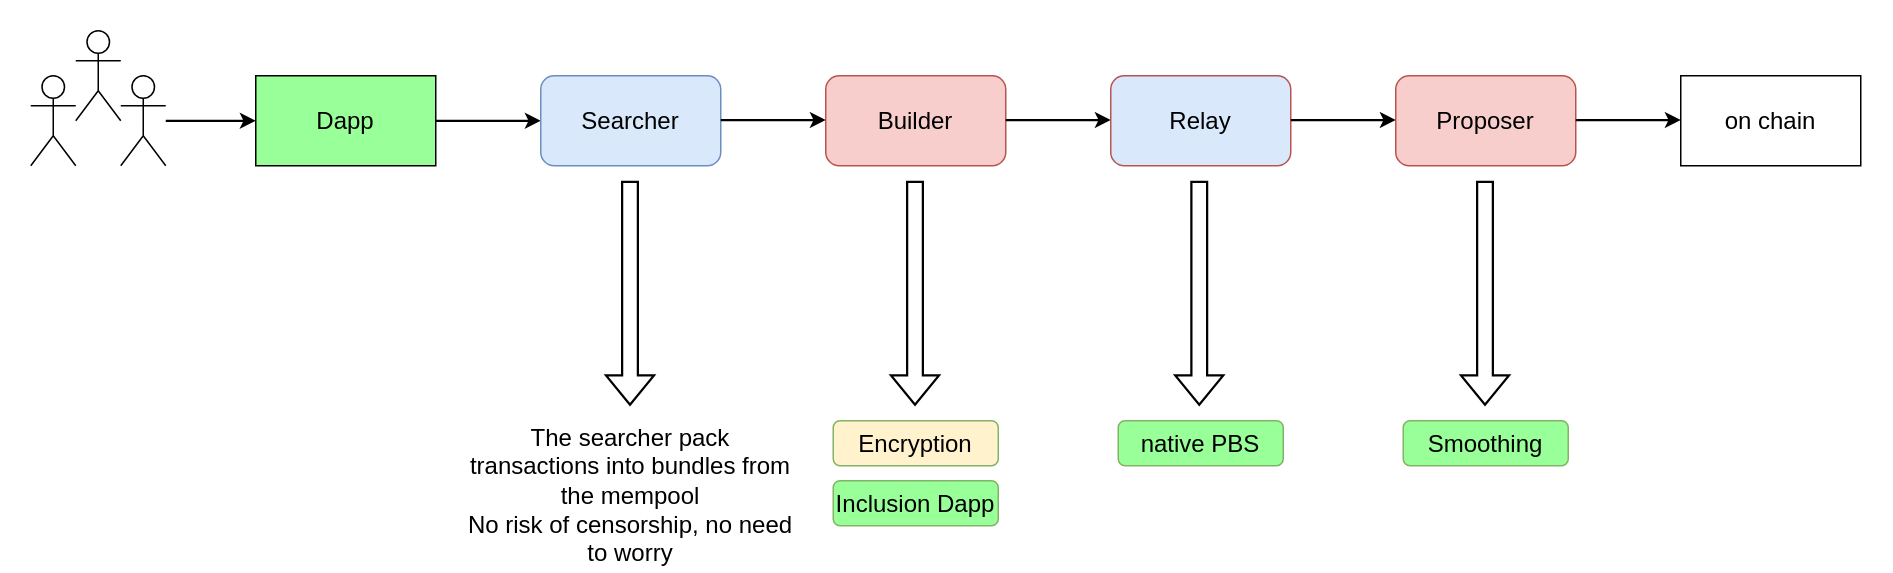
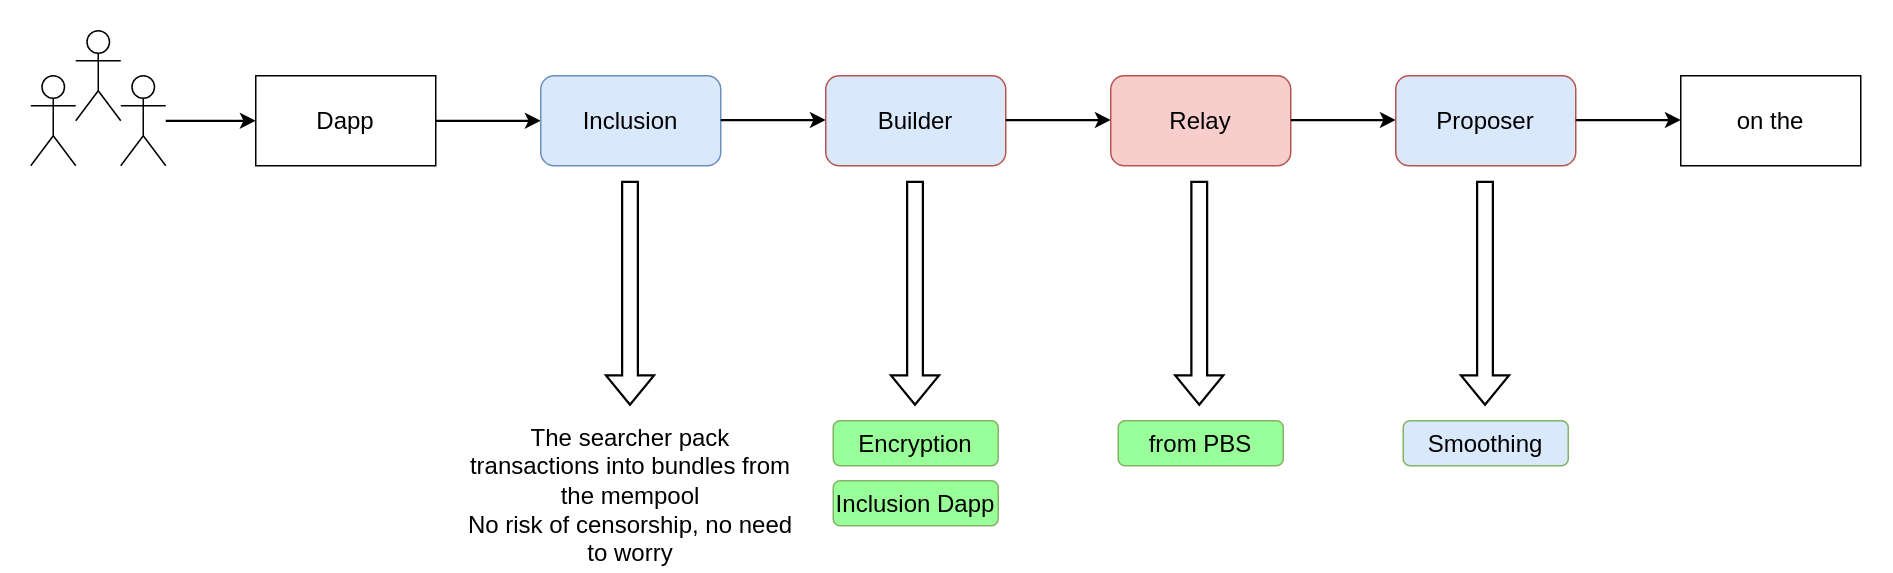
(346, 121) -> (346, 121)
(631, 121) -> (631, 121)
(916, 121) -> (916, 121)
(1201, 121) -> (1201, 121)
(1486, 121) -> (1486, 121)
(1771, 121) -> (1771, 121)
(916, 443) -> (916, 443)
(1201, 443) -> (1201, 443)
(1486, 443) -> (1486, 443)
